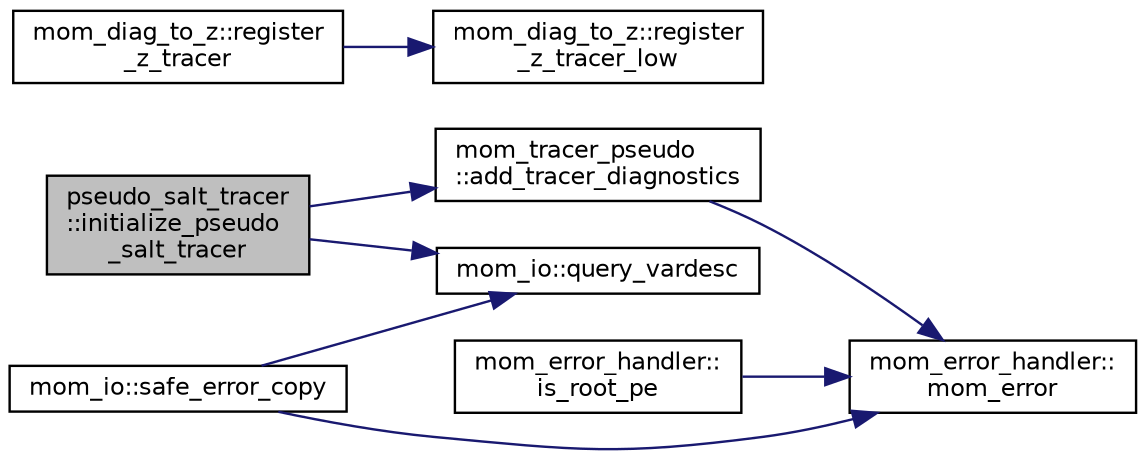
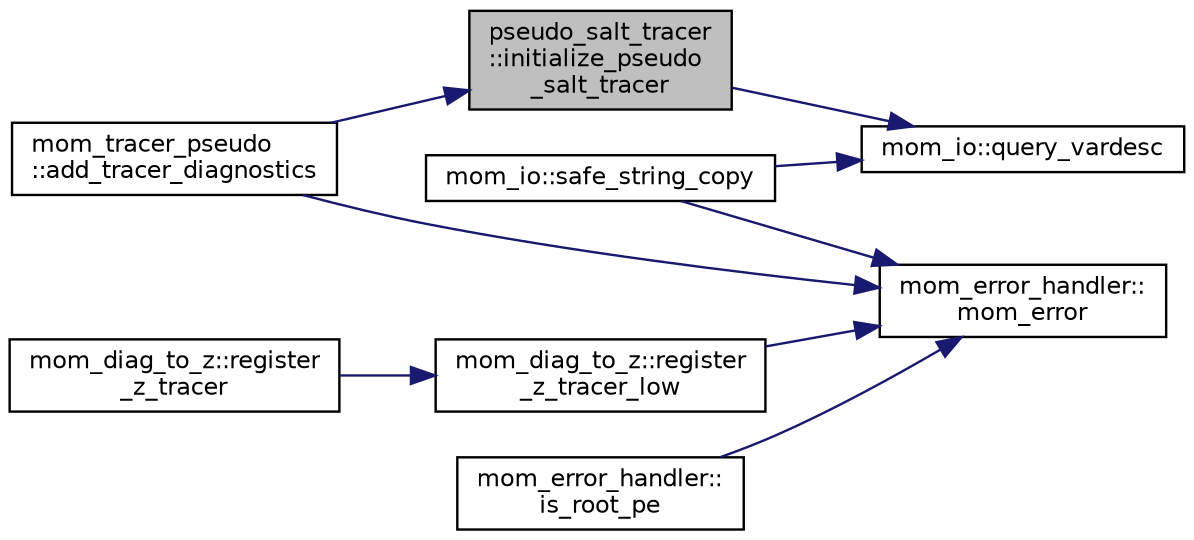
(360, 199) -> (388, 109)
none -> (810, 338)
(178, 389) -> (601, 178)
